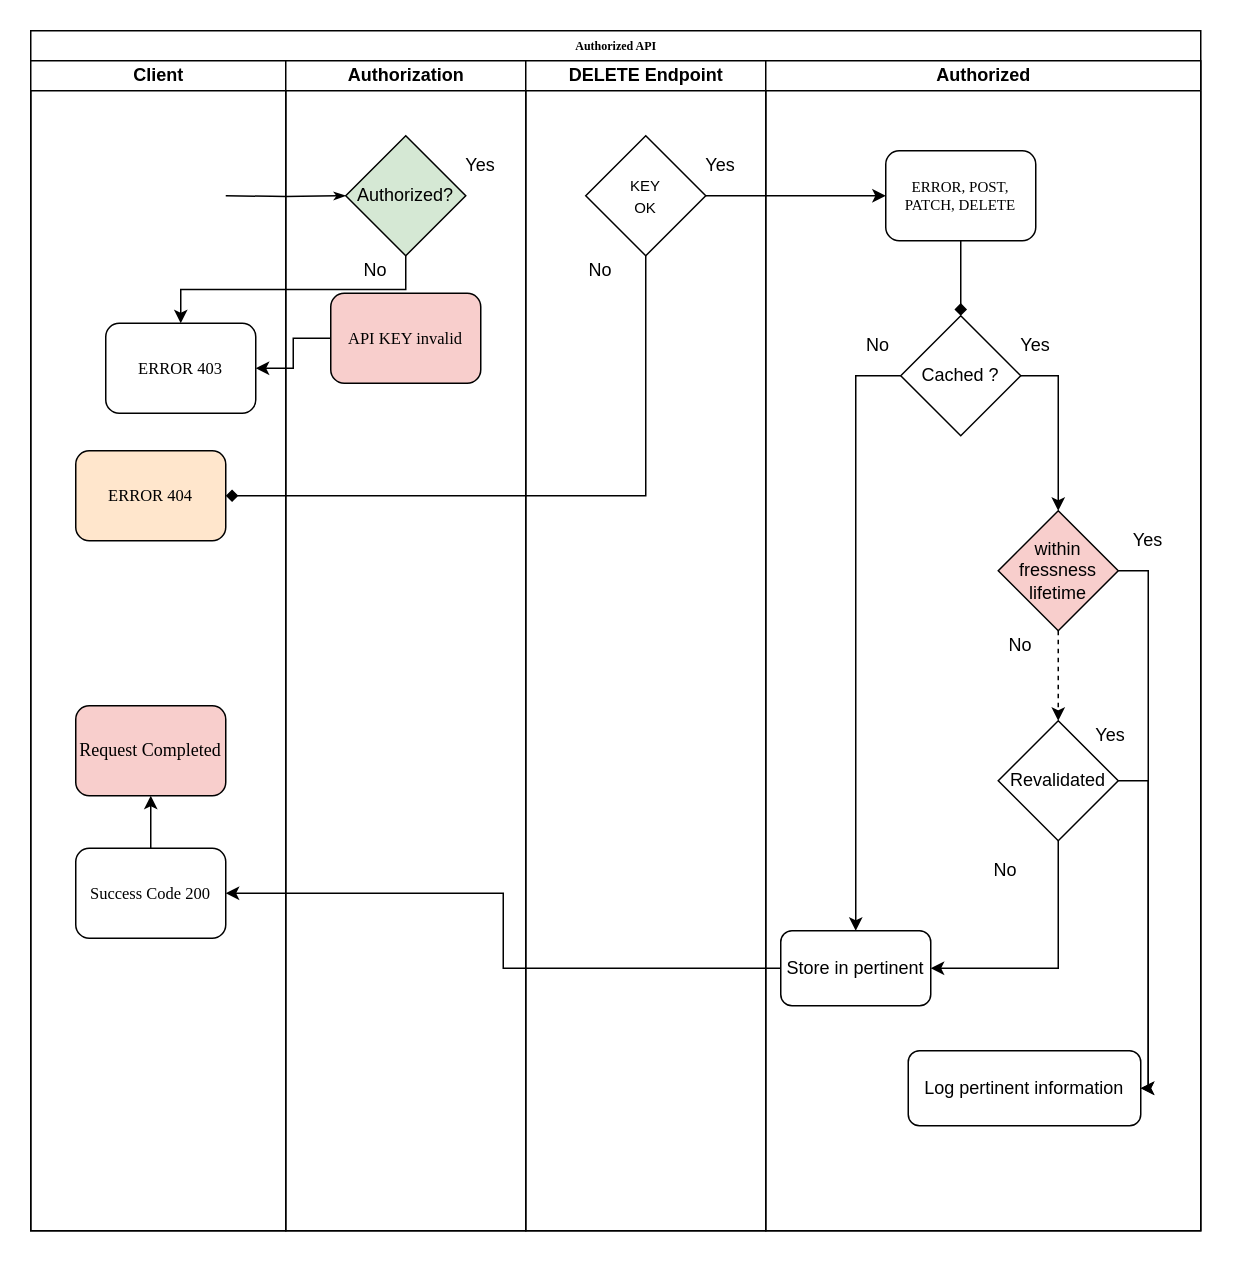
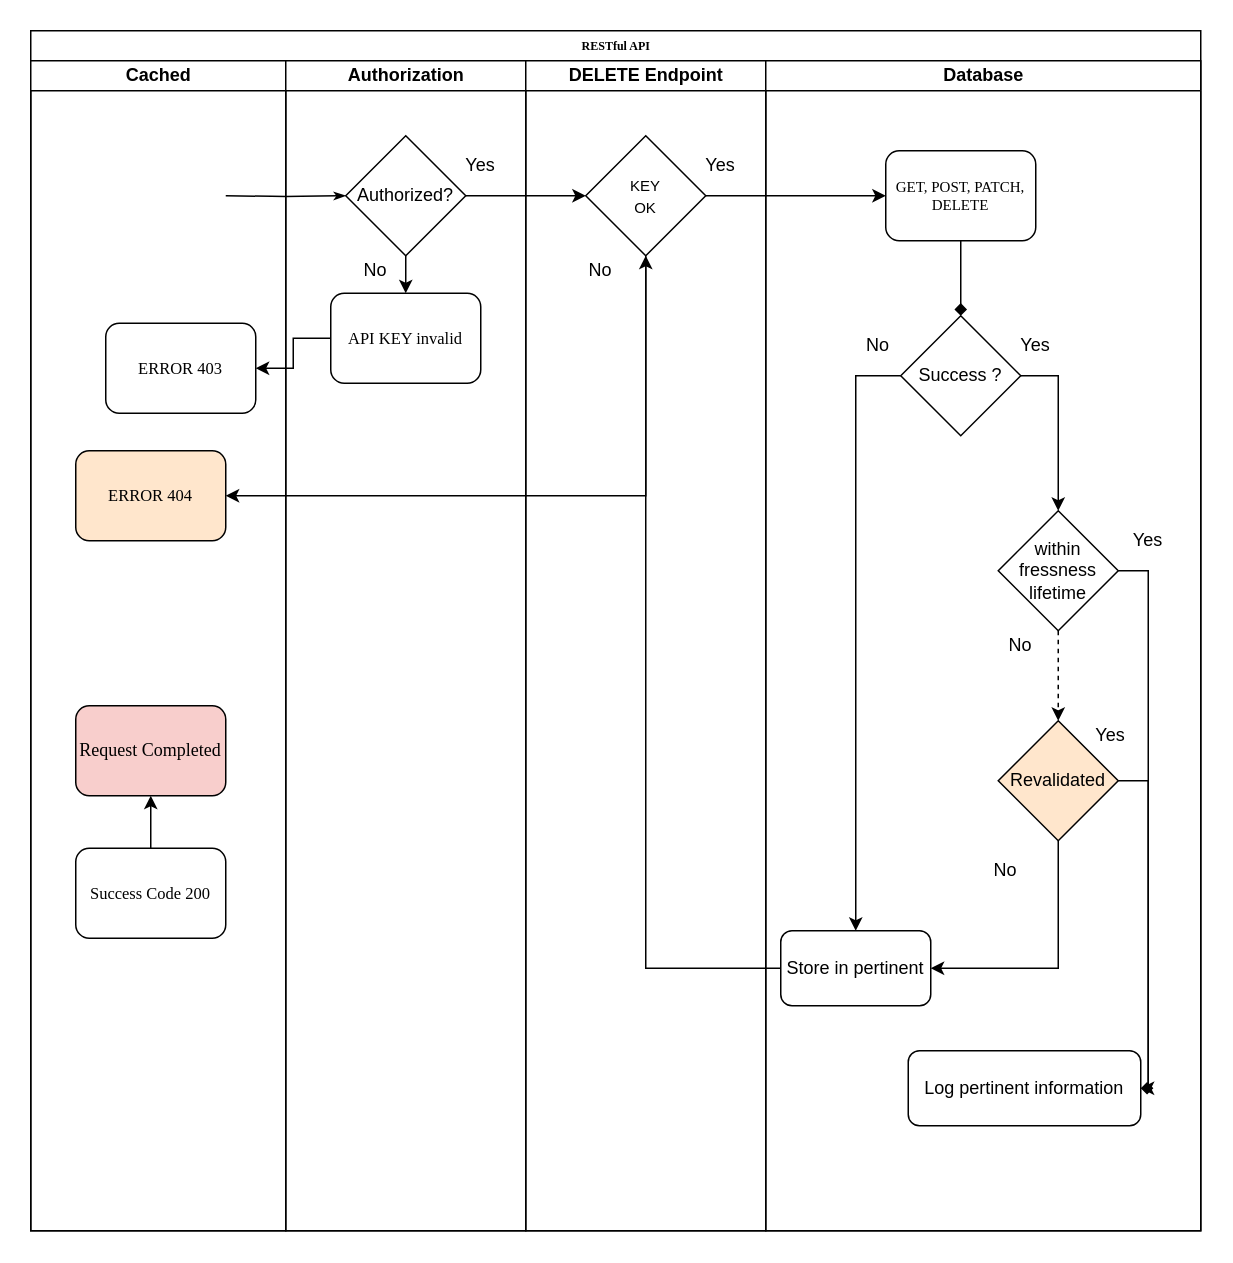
(617, 46) -> (617, 46)
(159, 76) -> (159, 76)
(984, 76) -> (984, 76)
(406, 196) -> (406, 196)
none -> (521, 196)
(961, 196) -> (961, 196)
(288, 290) -> (406, 282)
(406, 338) -> (406, 338)
(961, 376) -> (961, 376)
(238, 496) -> (237, 496)
(1058, 571) -> (1058, 571)
(1058, 781) -> (1058, 781)
(1118, 781) -> (1151, 1088)
(479, 893) -> (646, 733)
